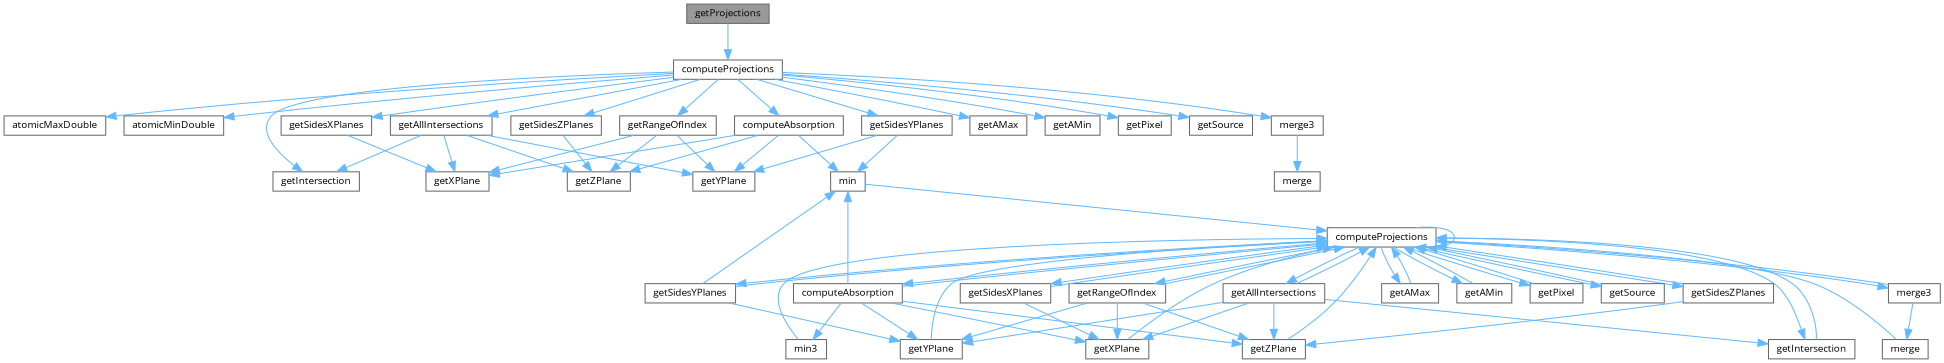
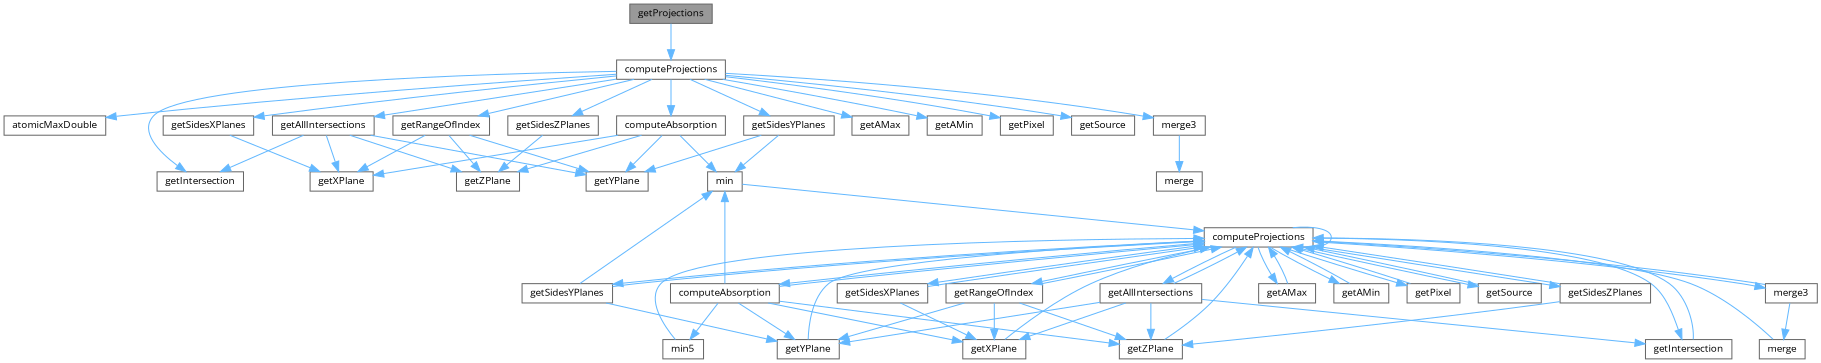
(174, 126) -> none
(806, 349) -> (683, 349)
